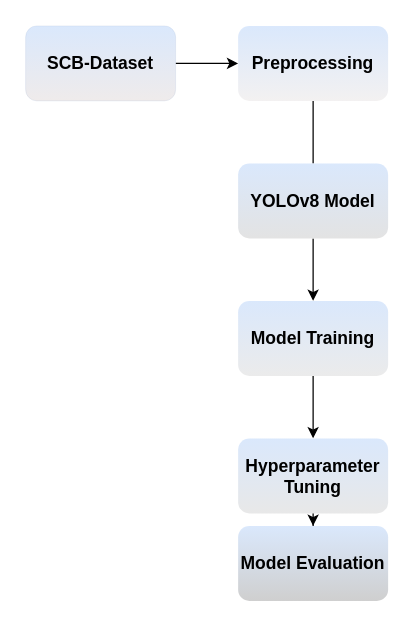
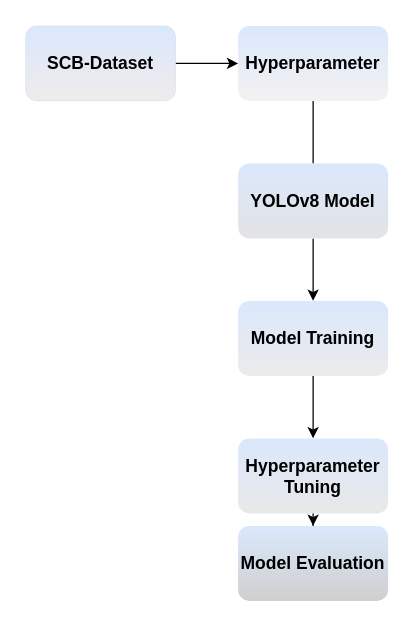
(313, 63) -> (313, 63)
